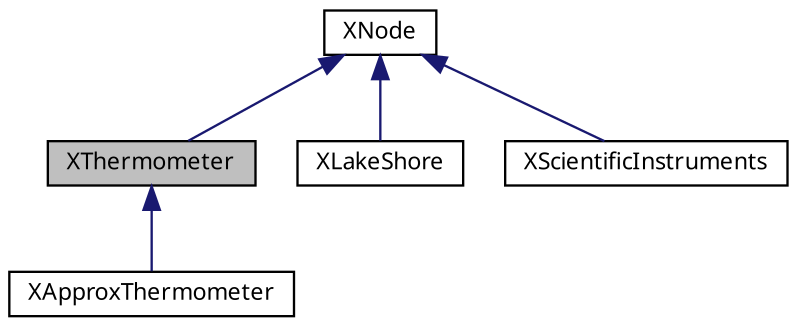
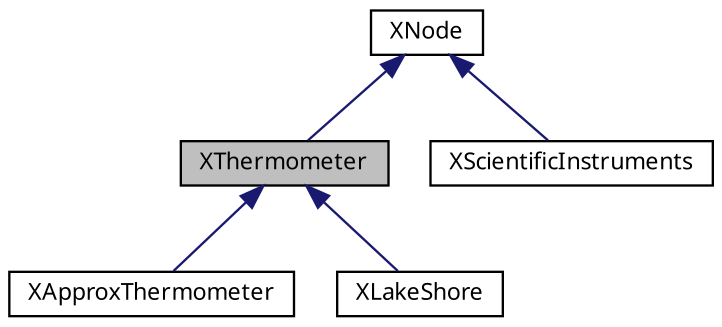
(380, 110) -> (361, 237)
